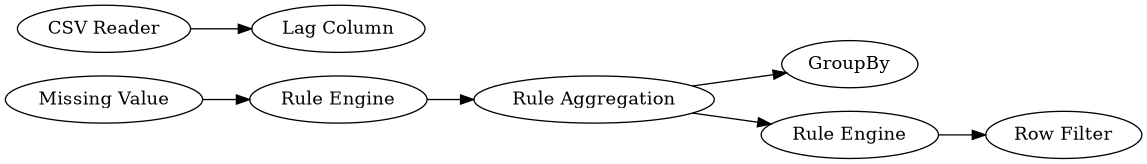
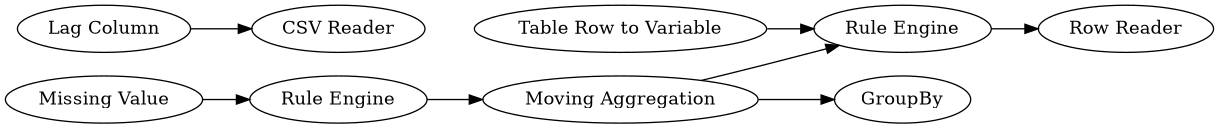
(215, 29) -> (215, 29)
none -> (620, 29)
(594, 100) -> (620, 100)
(1064, 135) -> (1126, 29)
